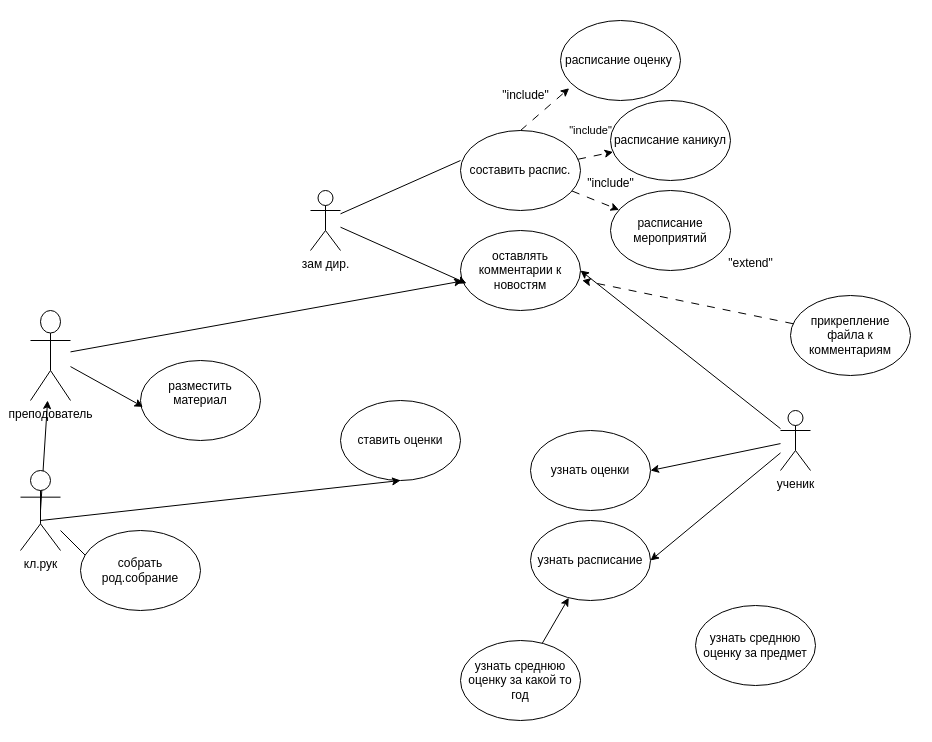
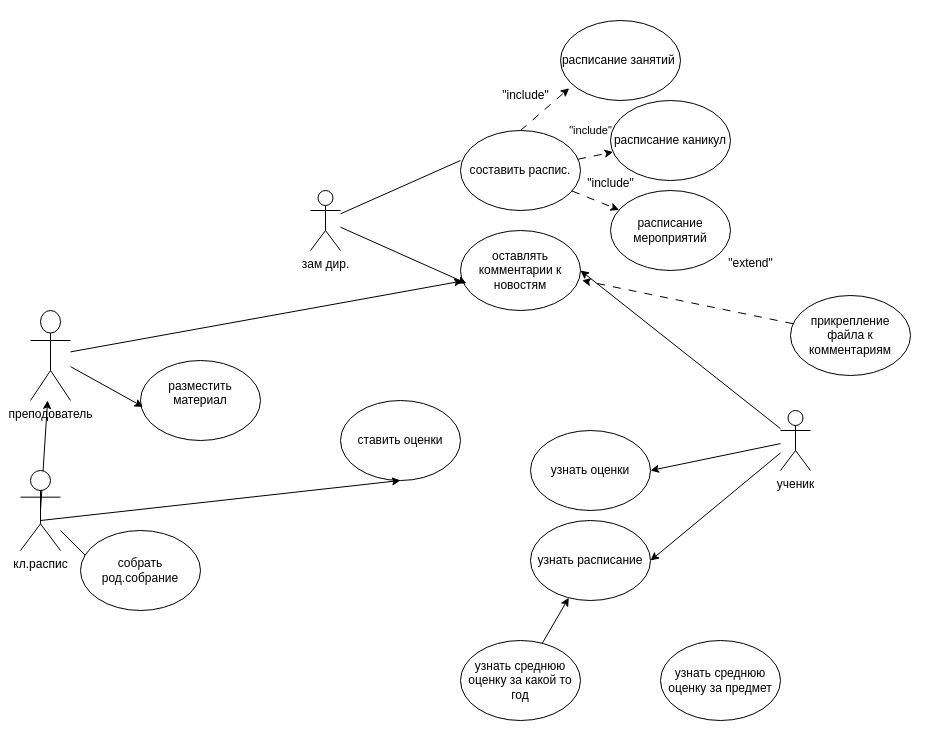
(621, 61) -> (621, 61)
(41, 565) -> (41, 565)
(756, 646) -> (721, 681)
